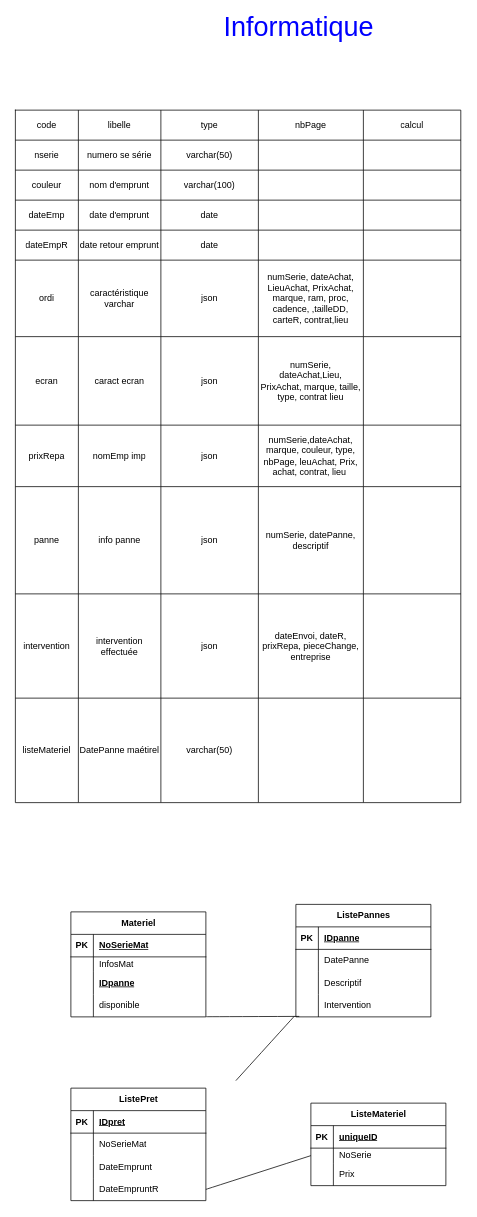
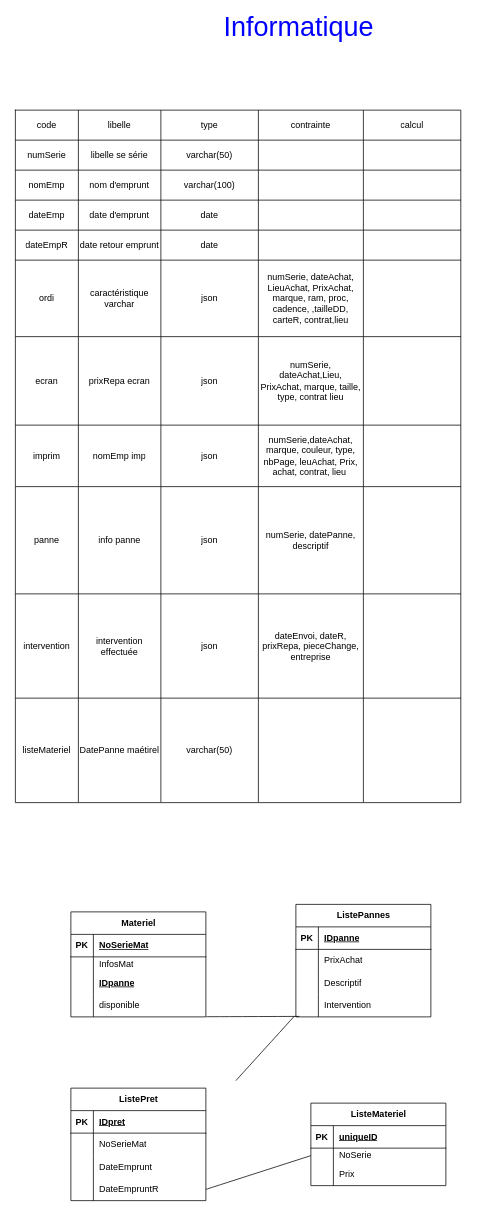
(311, 125) -> (311, 125)
(47, 155) -> (47, 155)
(120, 155) -> (120, 155)
(47, 185) -> (47, 185)
(120, 381) -> (120, 381)
(47, 456) -> (47, 456)
(347, 960) -> (346, 960)
